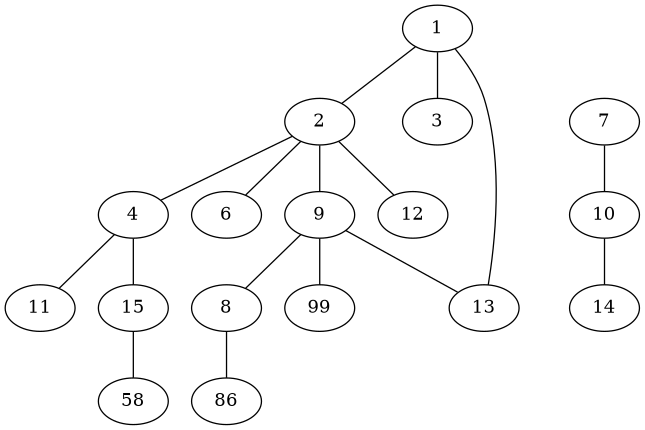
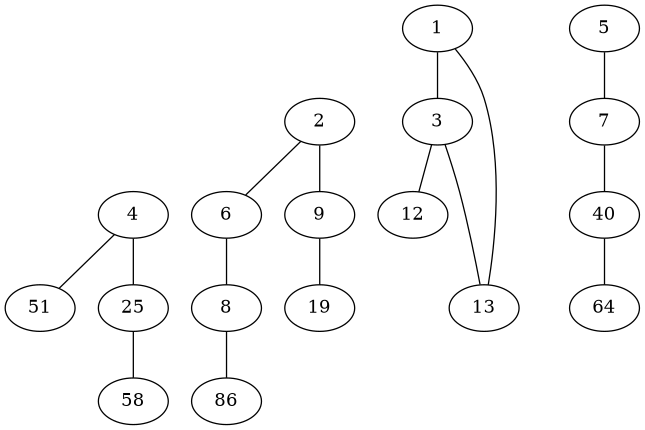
none -> (605, 28)
(379, 75) -> none
(227, 168) -> none
(366, 168) -> (425, 168)
(605, 215) -> (605, 215)
(273, 261) -> (227, 262)
(402, 261) -> (465, 214)
(40, 308) -> (40, 308)
(133, 308) -> (133, 308)
(320, 308) -> (320, 308)
(605, 308) -> (605, 308)
